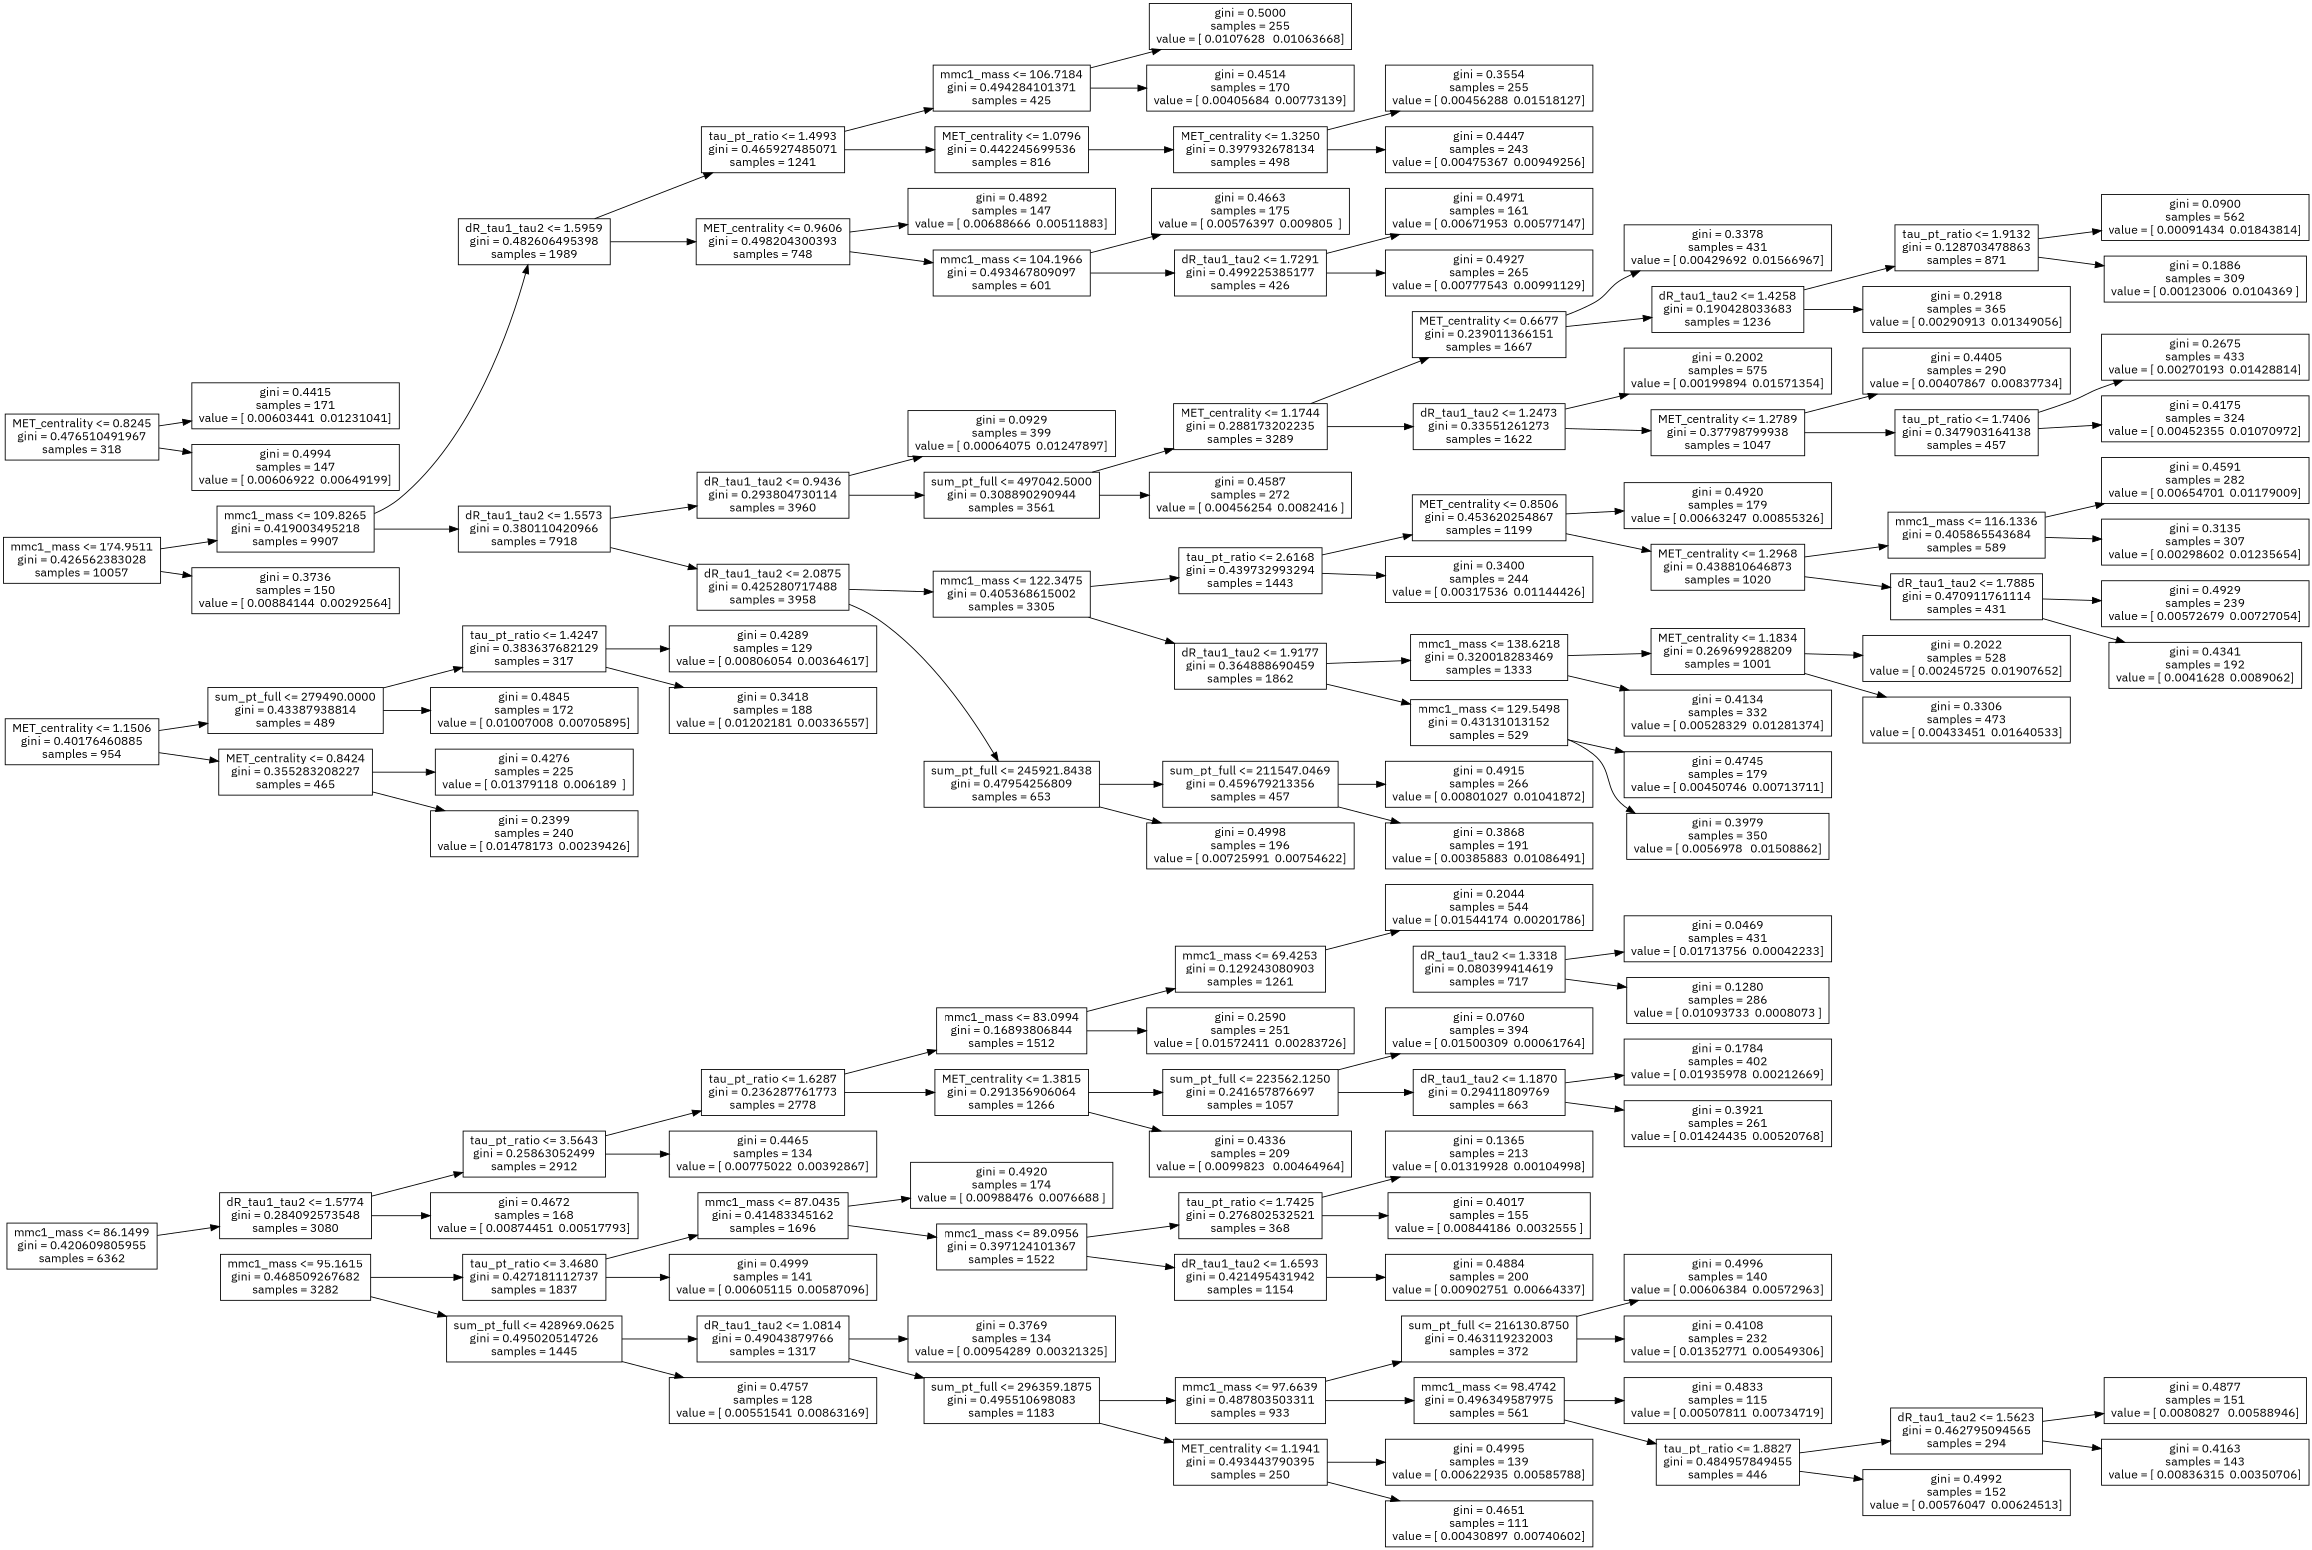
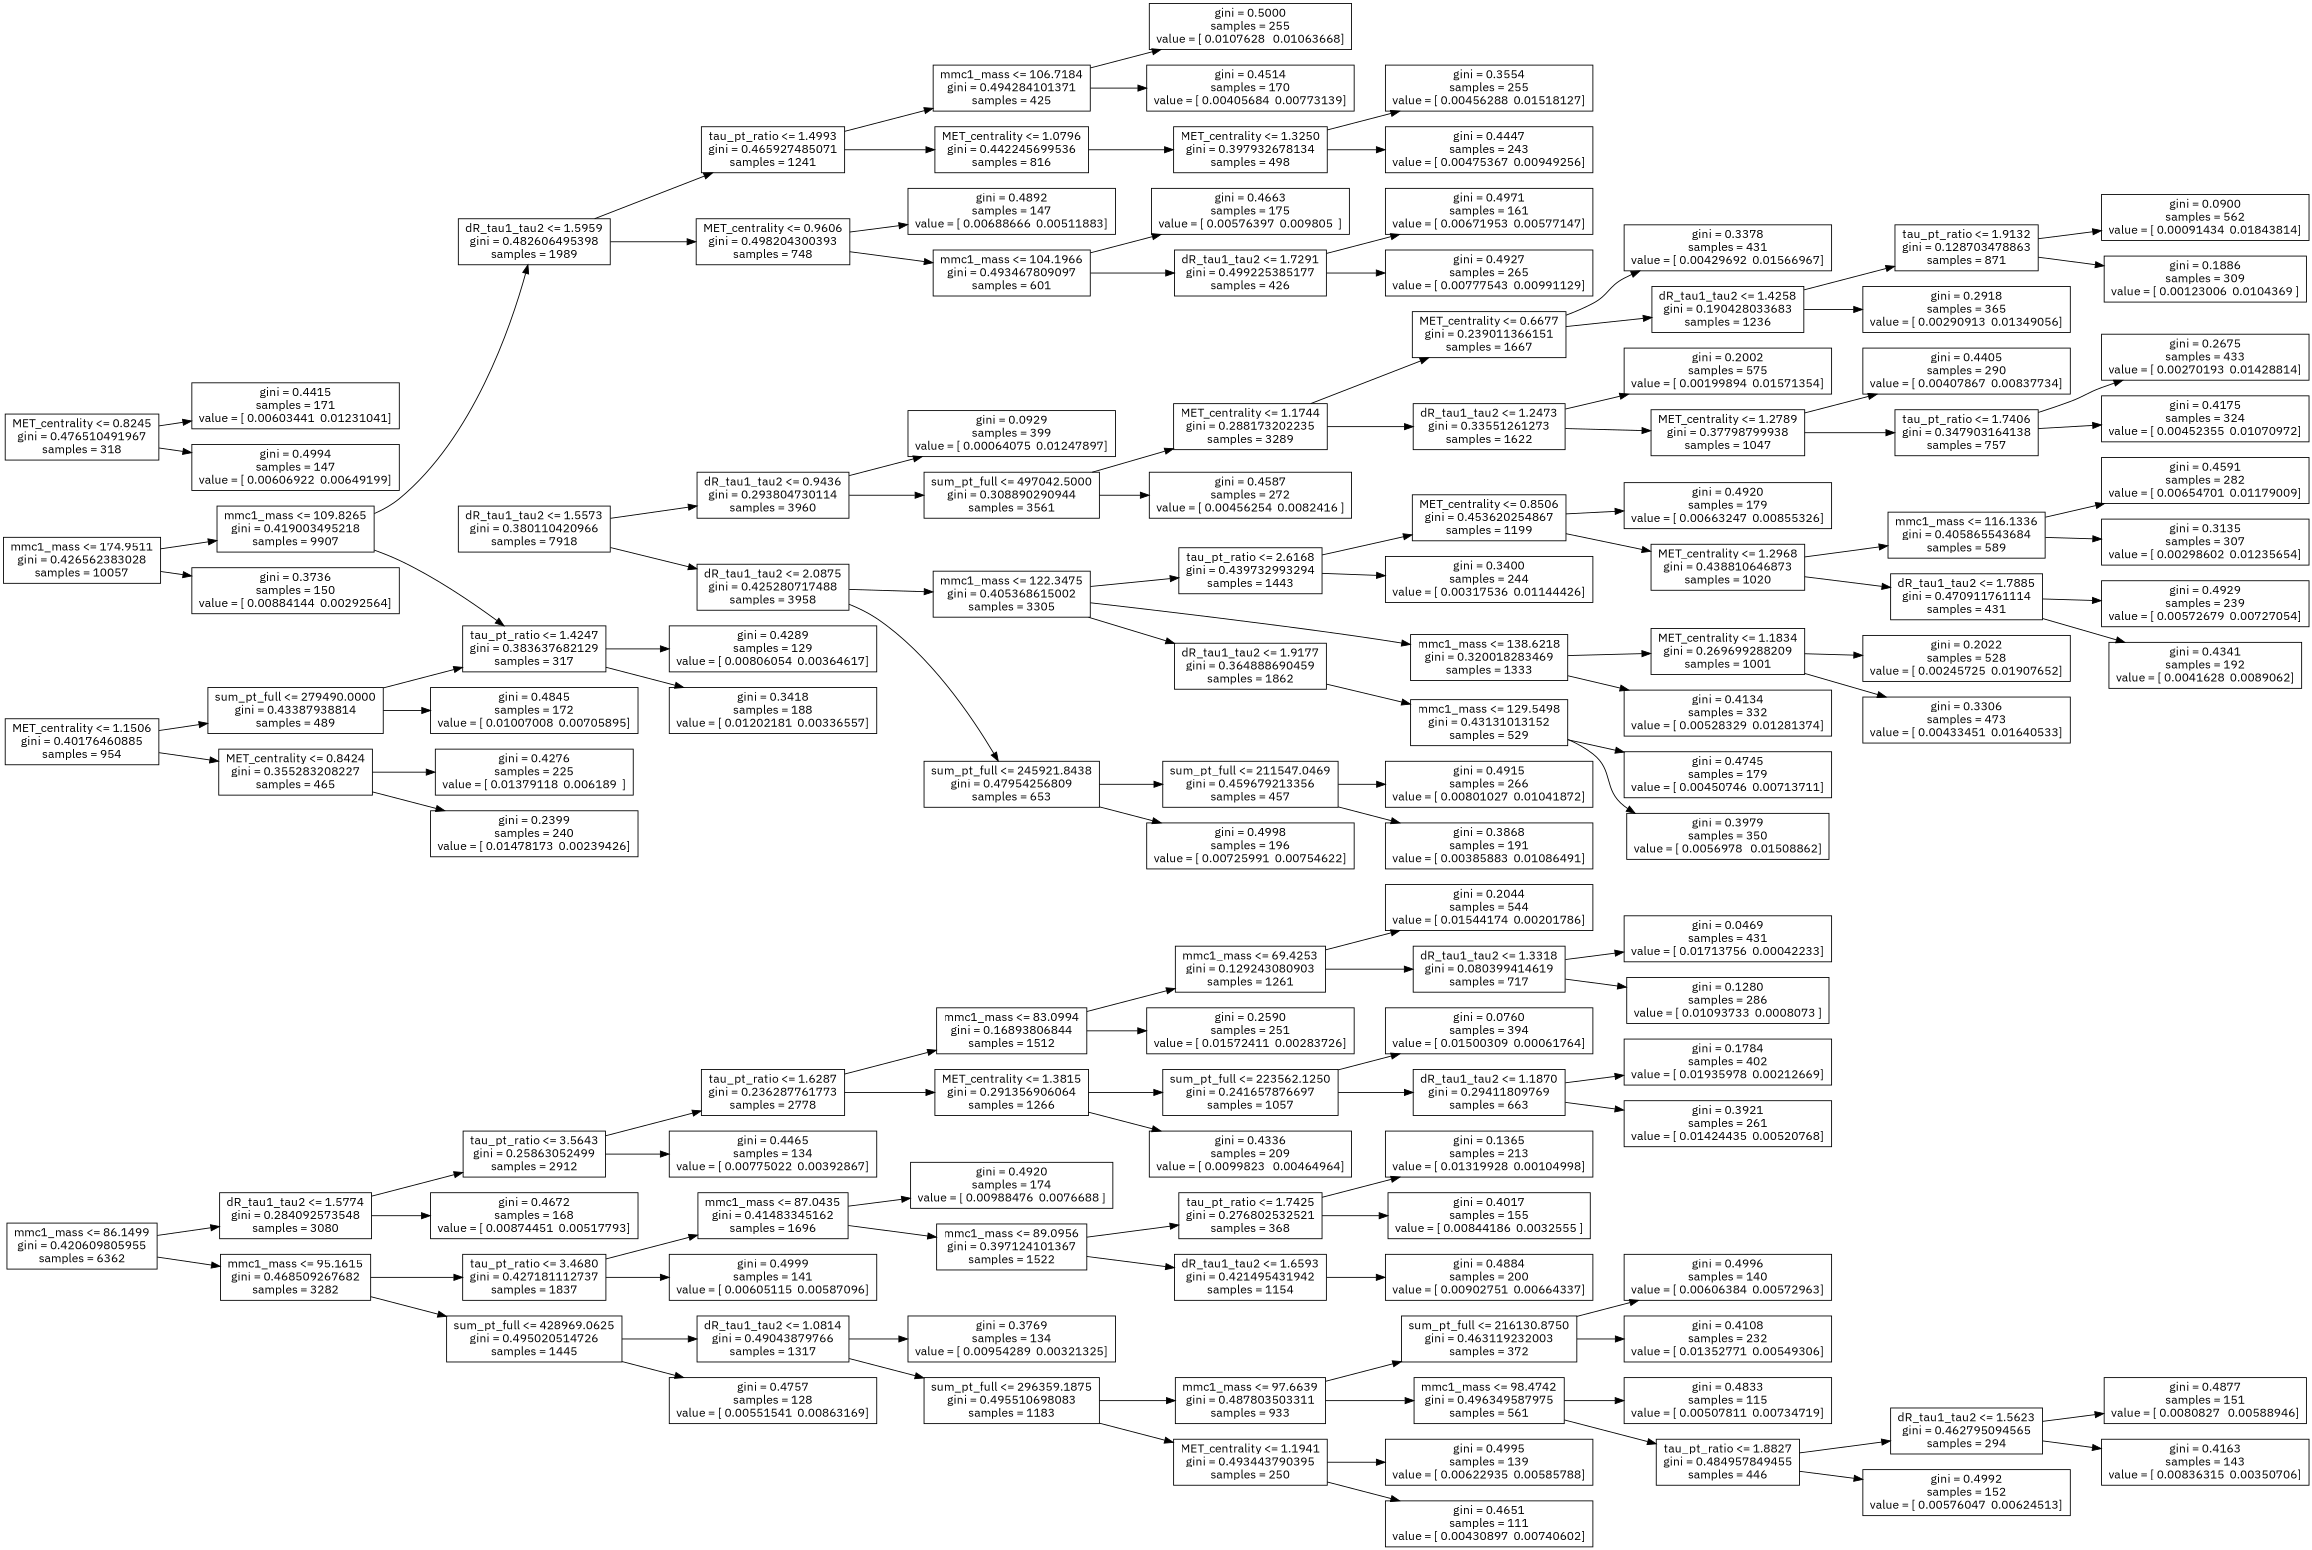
(1967, 433) -> (1967, 433)
(412, 529) -> (438, 581)
(1364, 662) -> (1246, 621)
none -> (1365, 969)
none -> (184, 1261)
